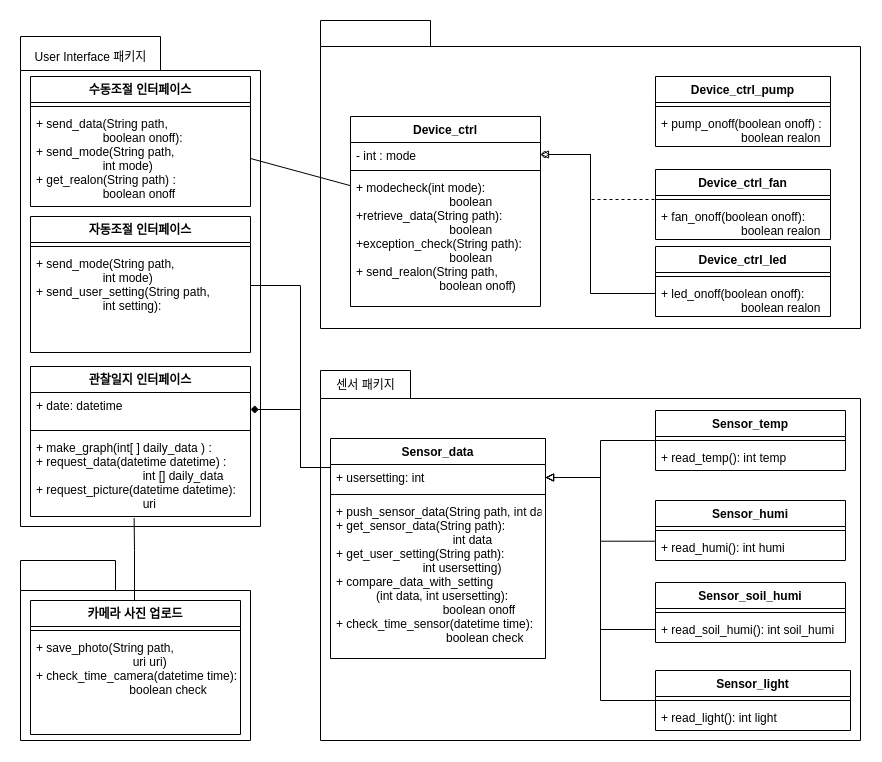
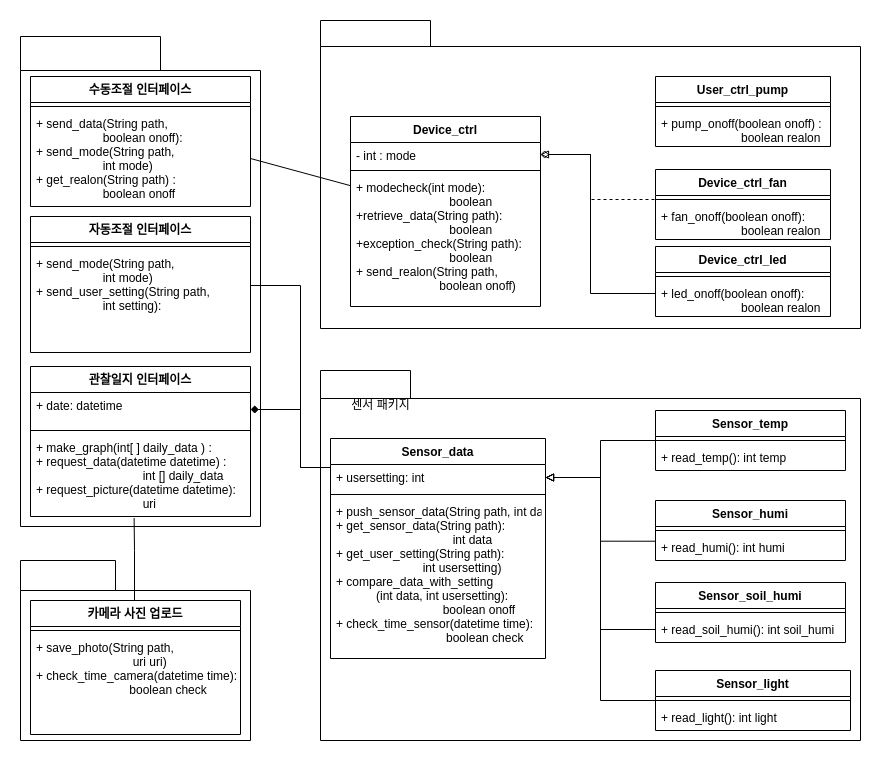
(91, 58) -> none
(743, 90) -> (743, 90)
(366, 386) -> (381, 406)
